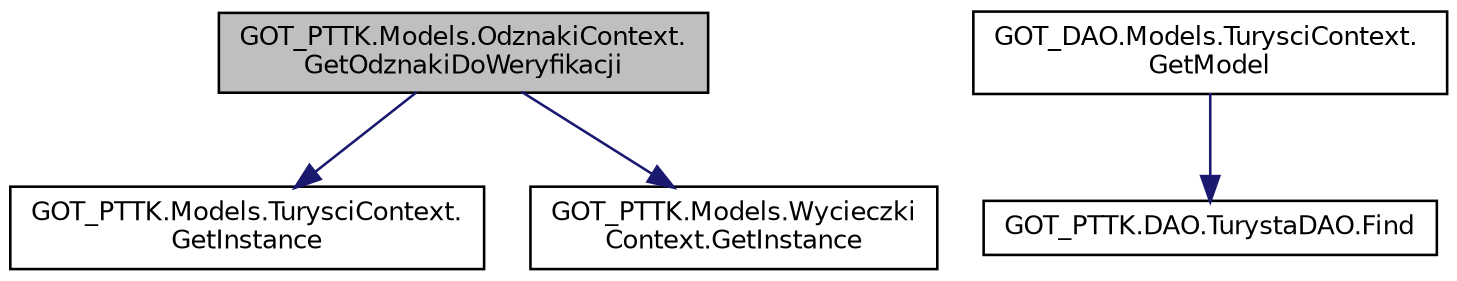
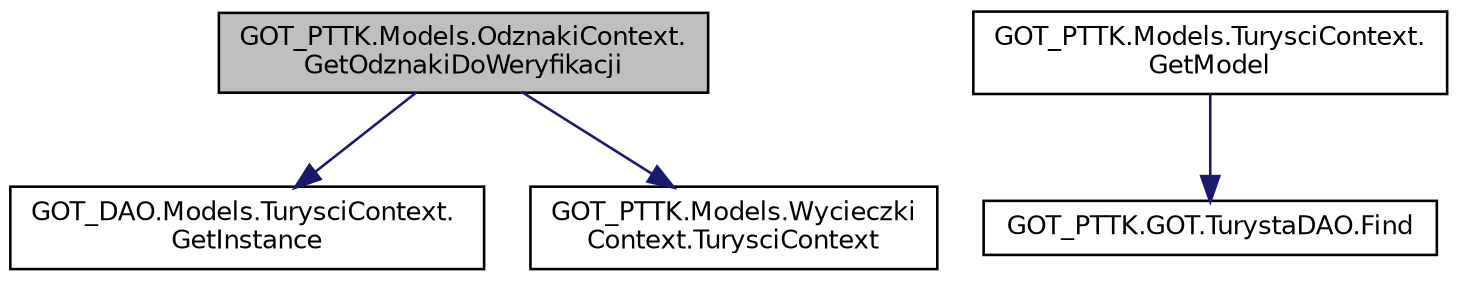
(1210, 53) -> (1210, 53)
(247, 228) -> (247, 228)
(734, 228) -> (734, 228)
(1210, 228) -> (1210, 228)
